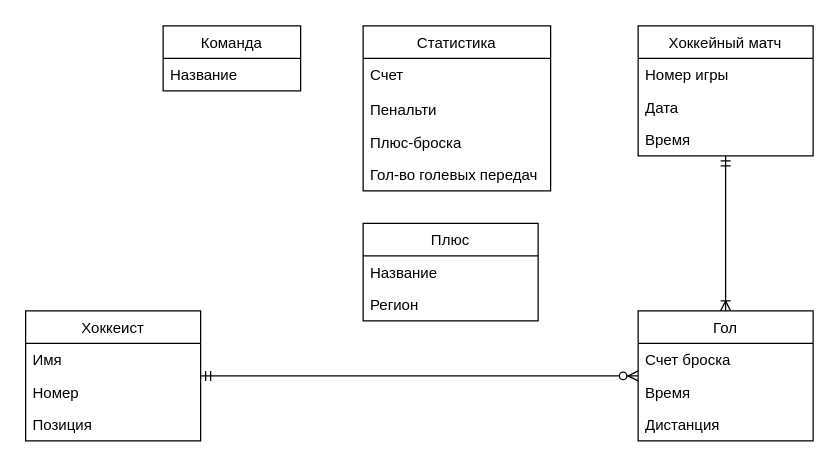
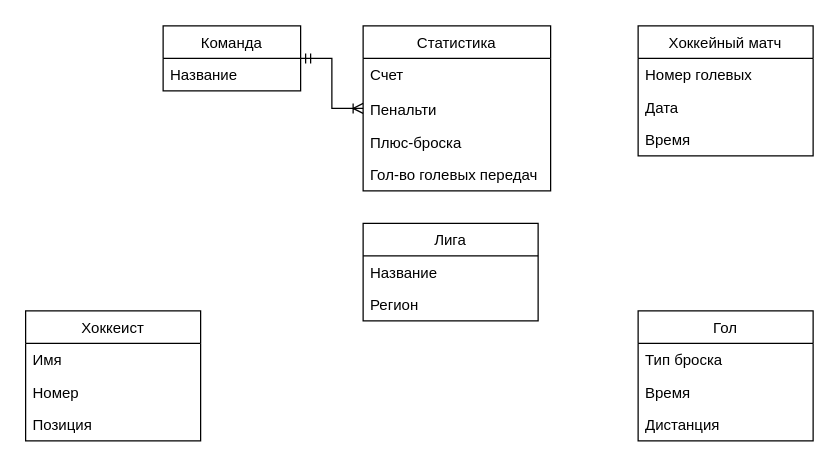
(685, 75) -> (698, 75)
none -> (332, 82)
(726, 234) -> none
(450, 240) -> (450, 240)
(689, 360) -> (685, 360)
(419, 376) -> none
